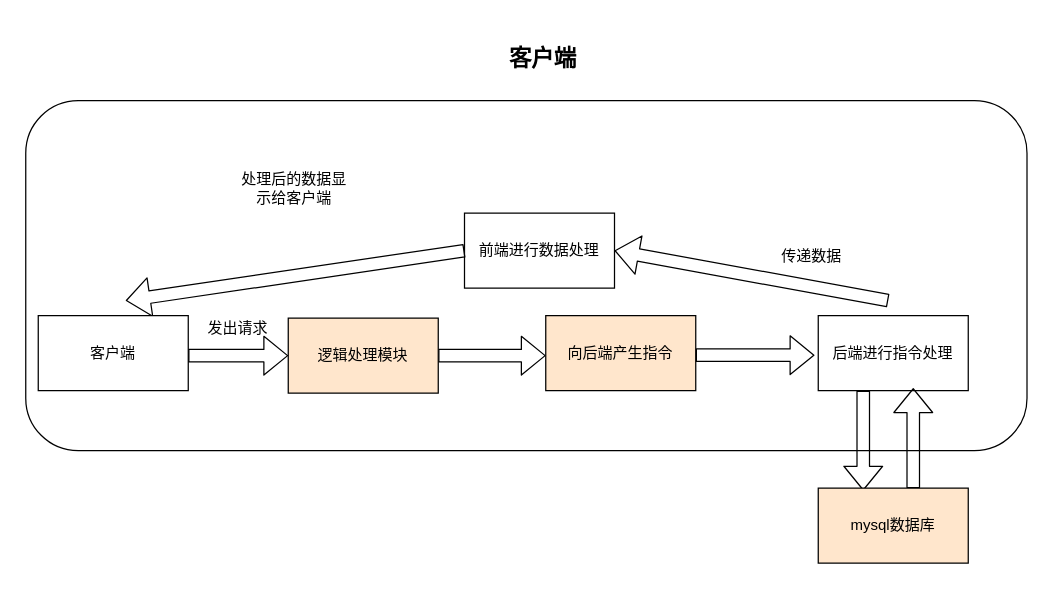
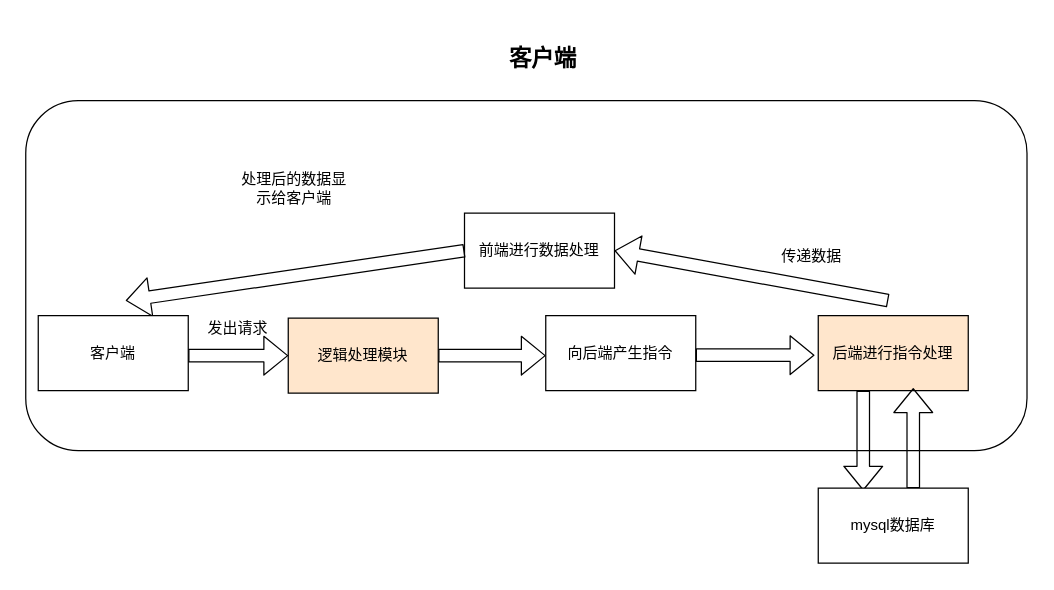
(621, 353) -> (621, 353)
(893, 353) -> (893, 353)
(893, 526) -> (893, 526)
